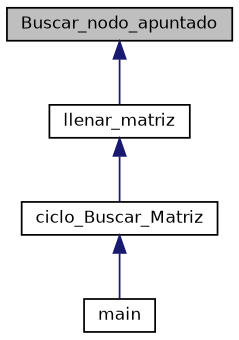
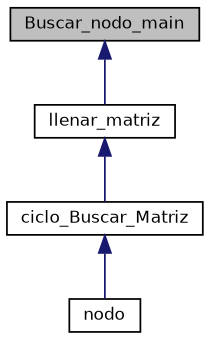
(120, 24) -> (105, 24)
(120, 315) -> (105, 315)
